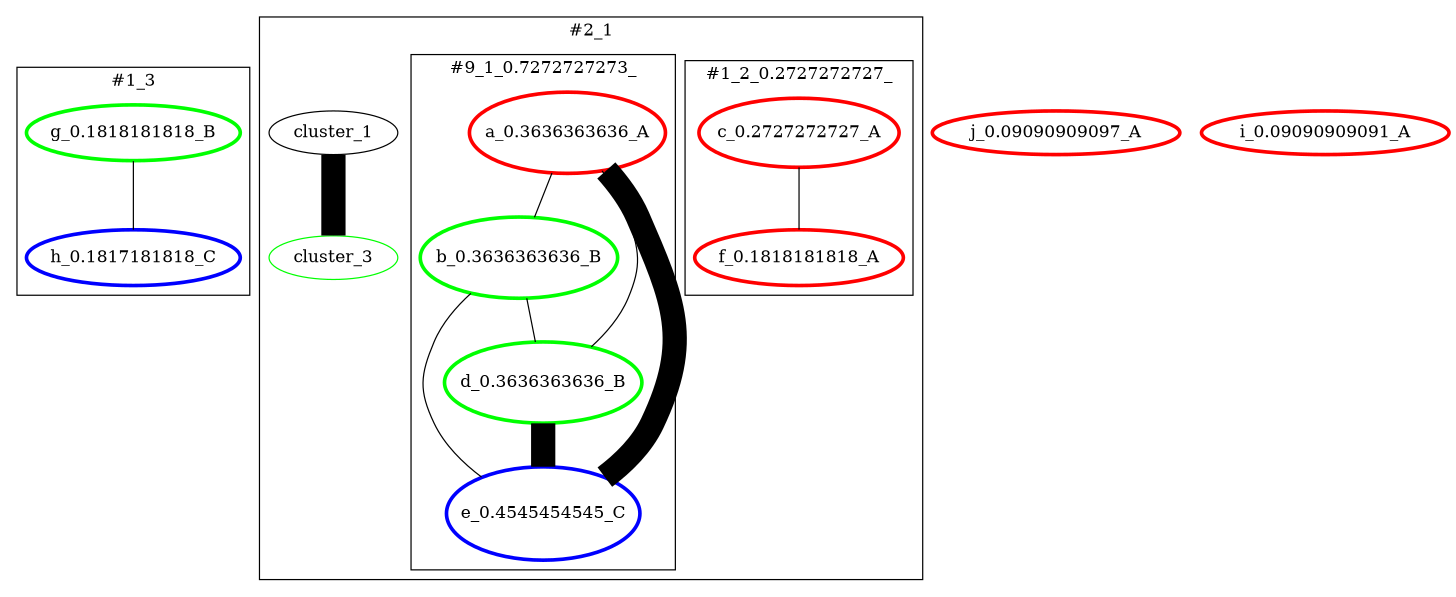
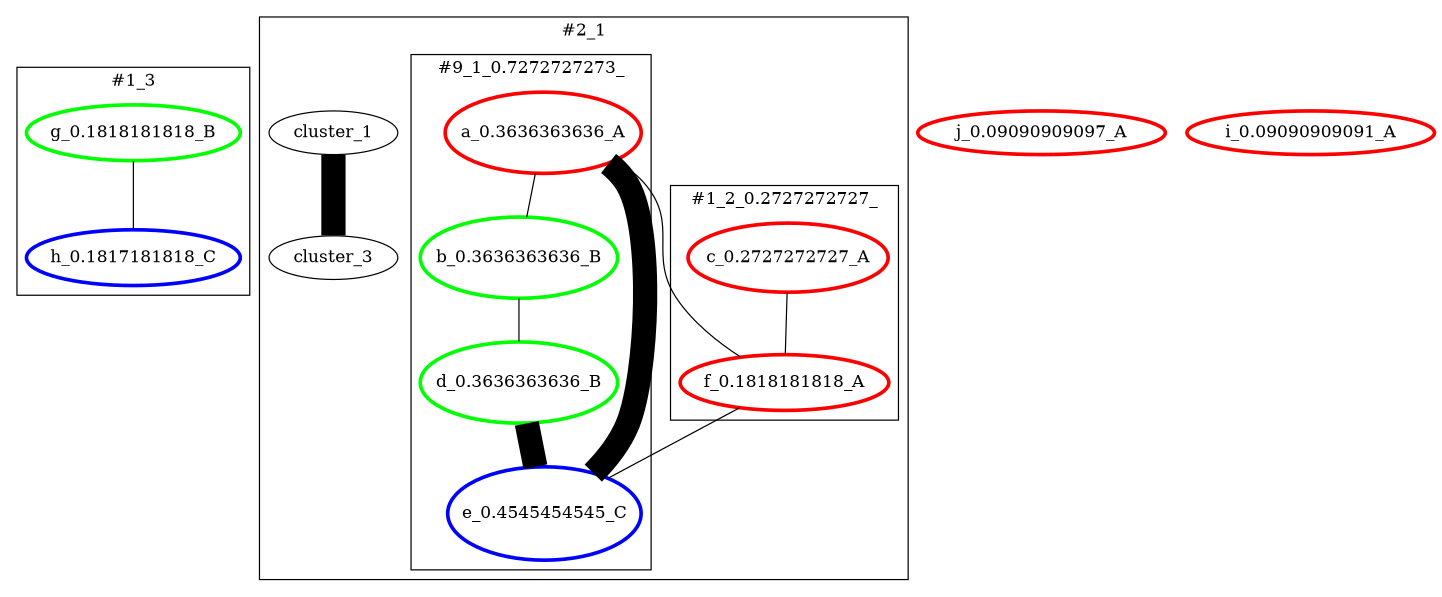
(333, 258) -> (333, 258)
(637, 262) -> (663, 253)
(423, 388) -> (674, 443)
